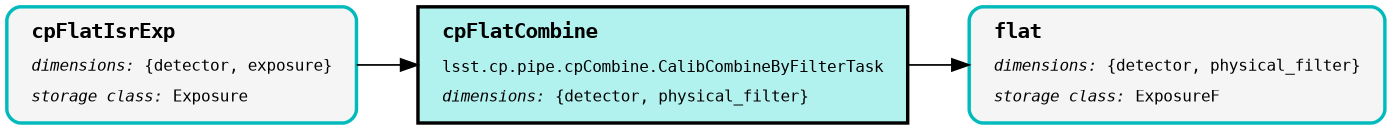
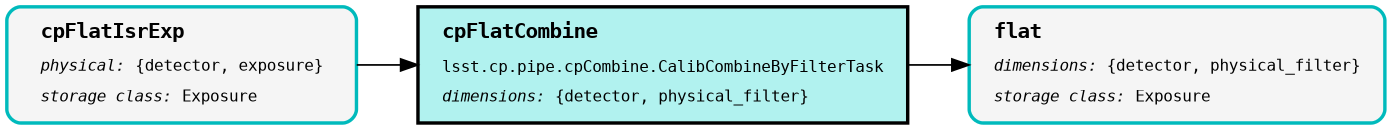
(83, 66) -> (83, 66)
(1173, 97) -> (1168, 97)
